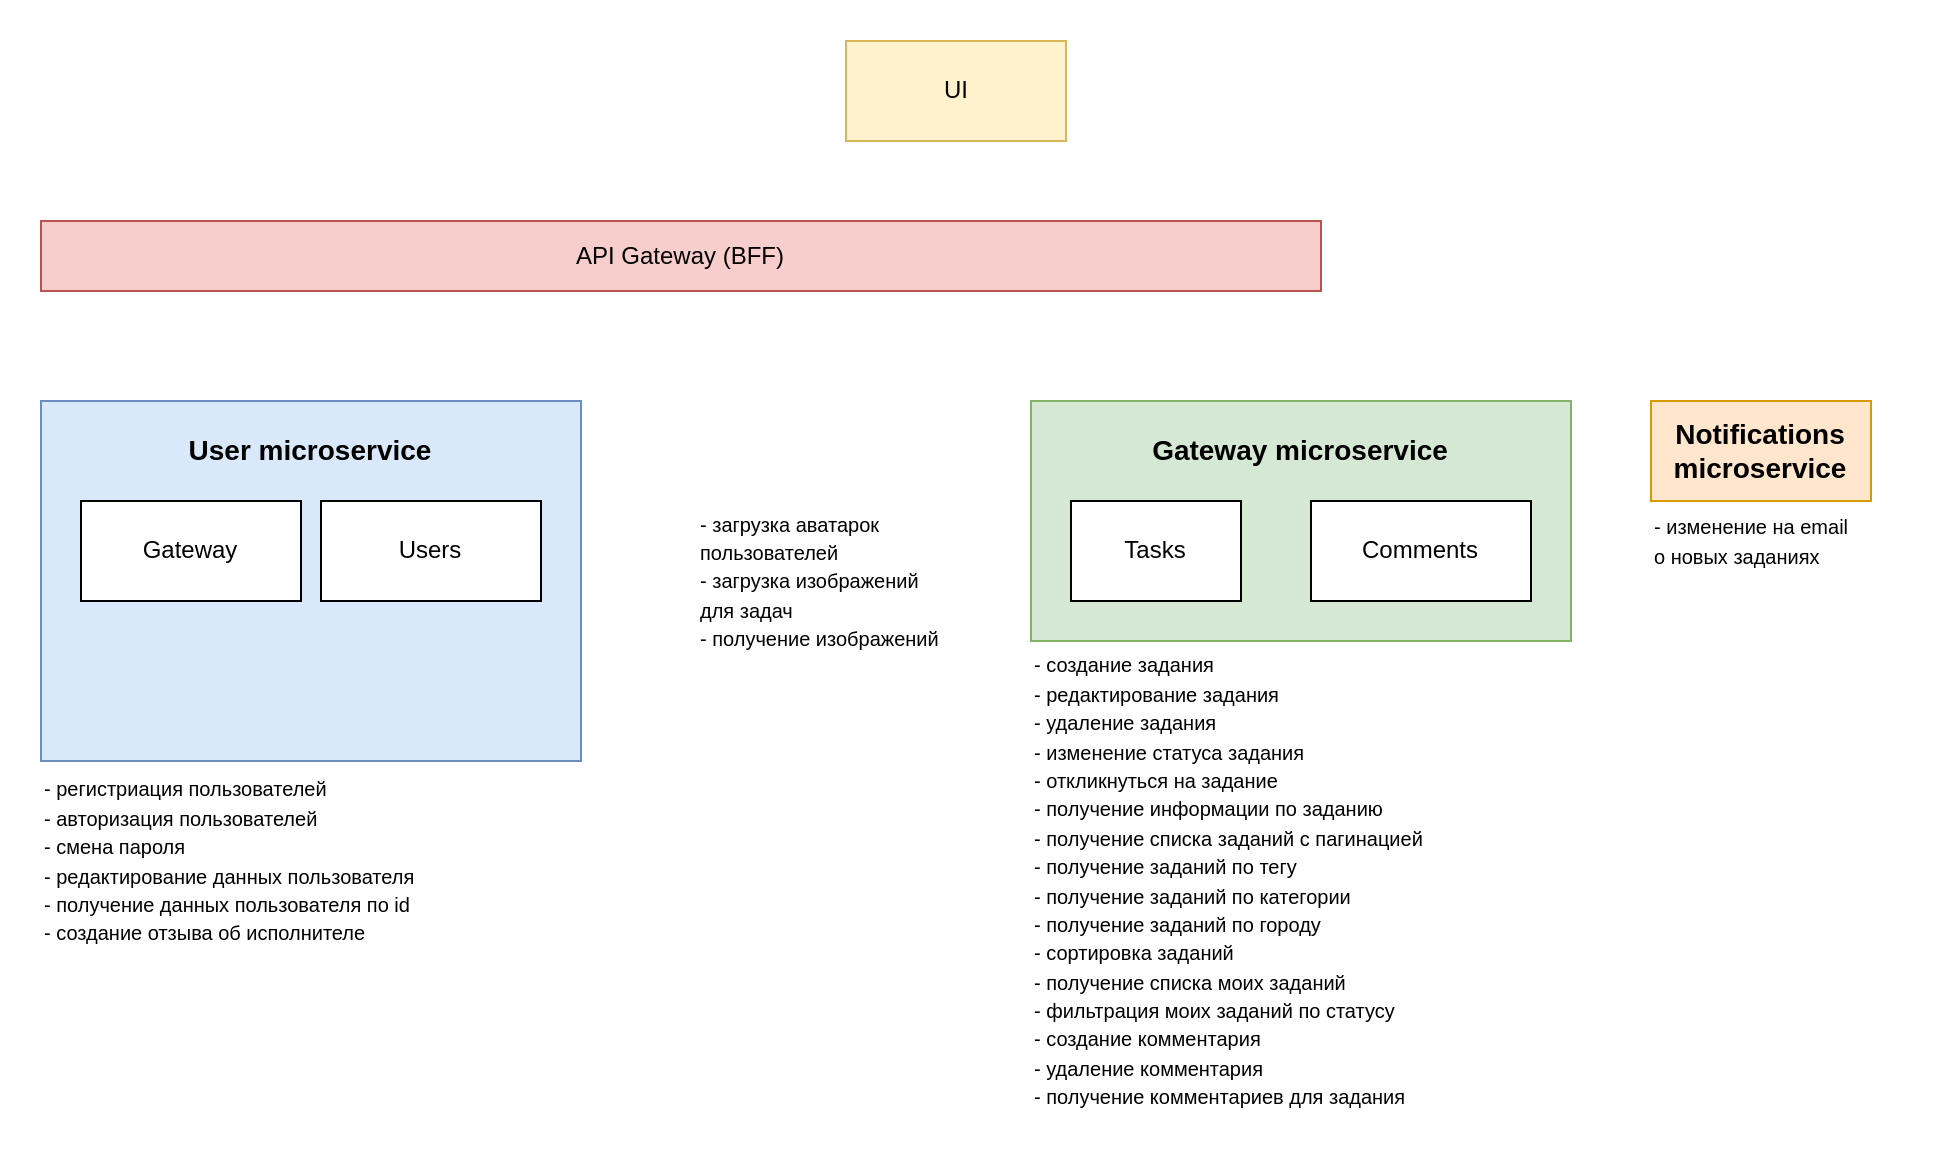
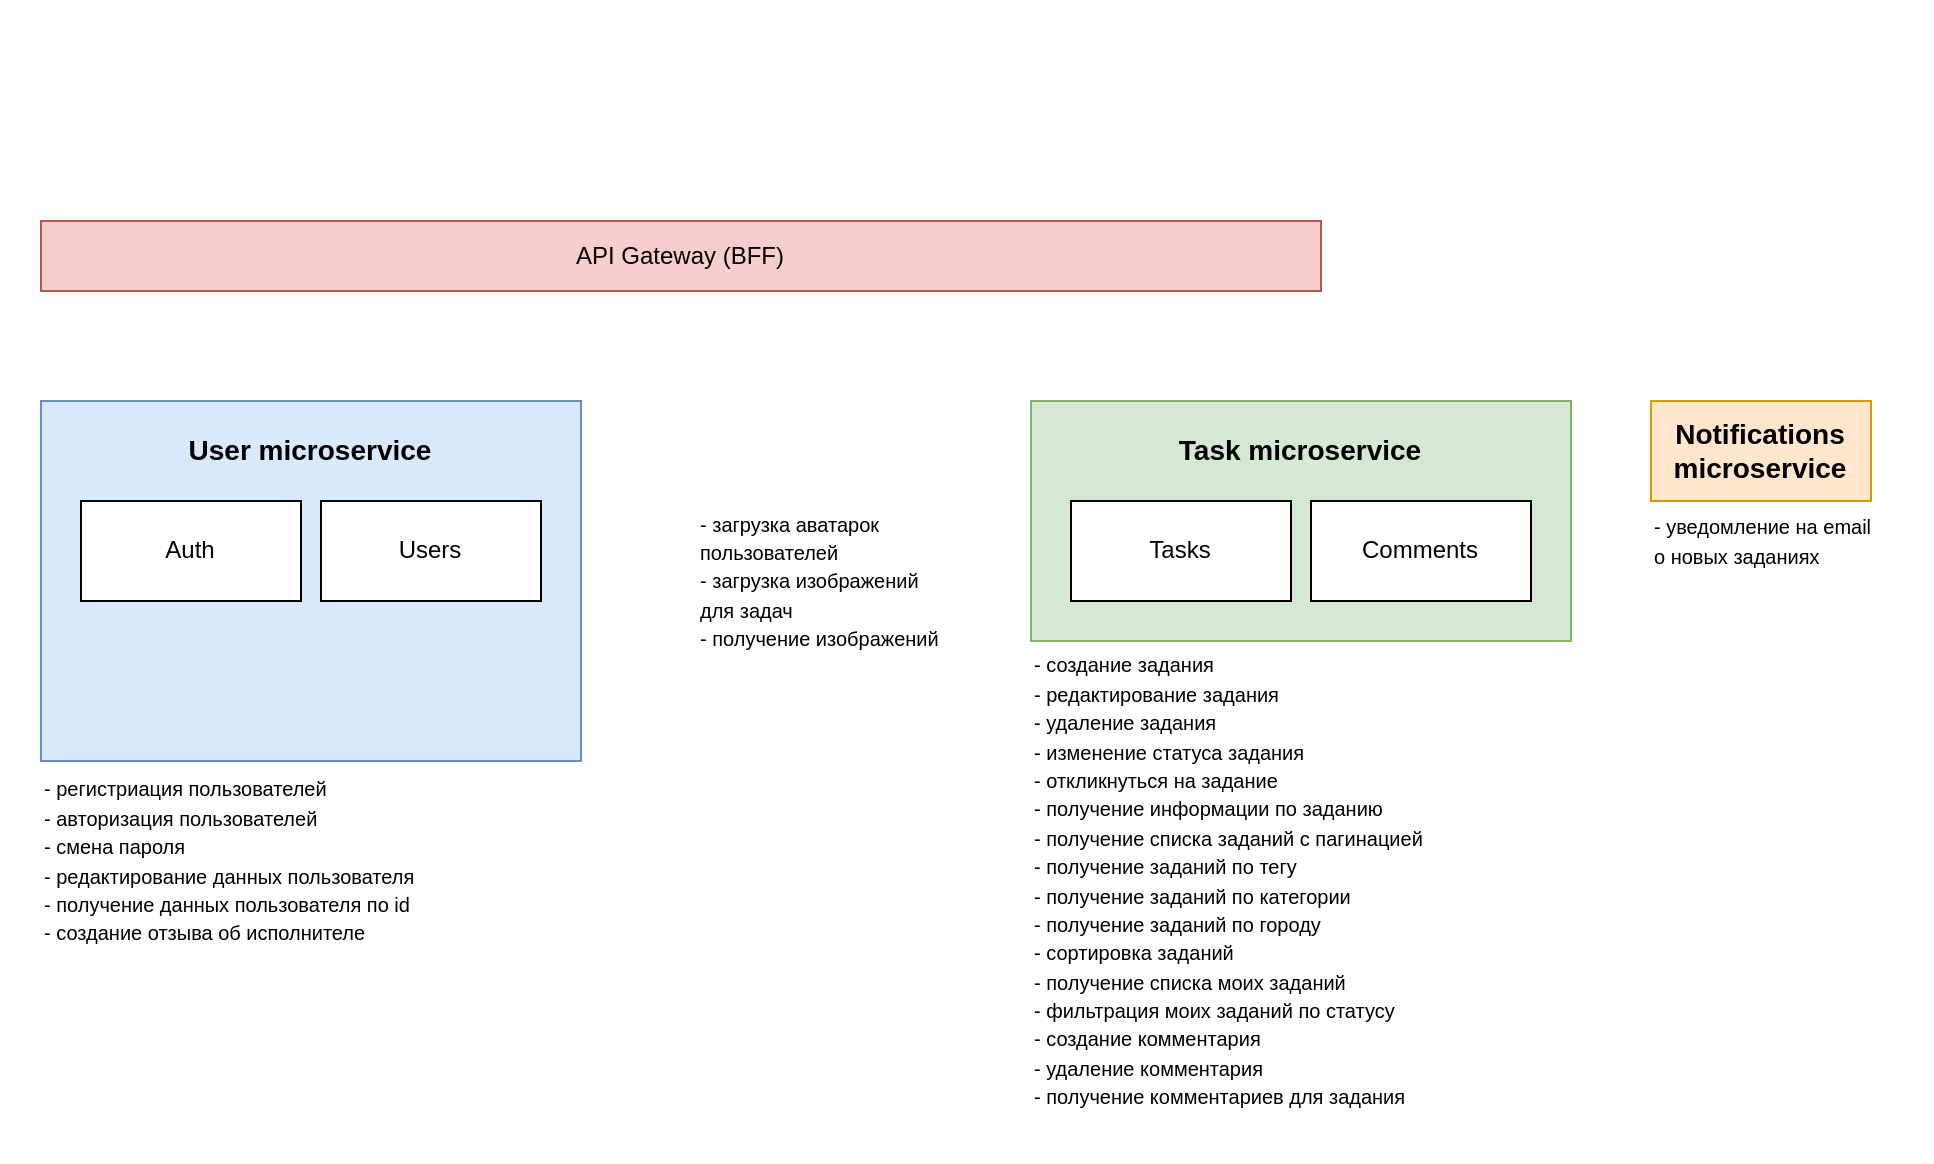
(956, 91) -> none
(1301, 451) -> (1301, 451)
(1773, 541) -> (1773, 541)
(191, 551) -> (191, 551)
(1156, 551) -> (1181, 551)
